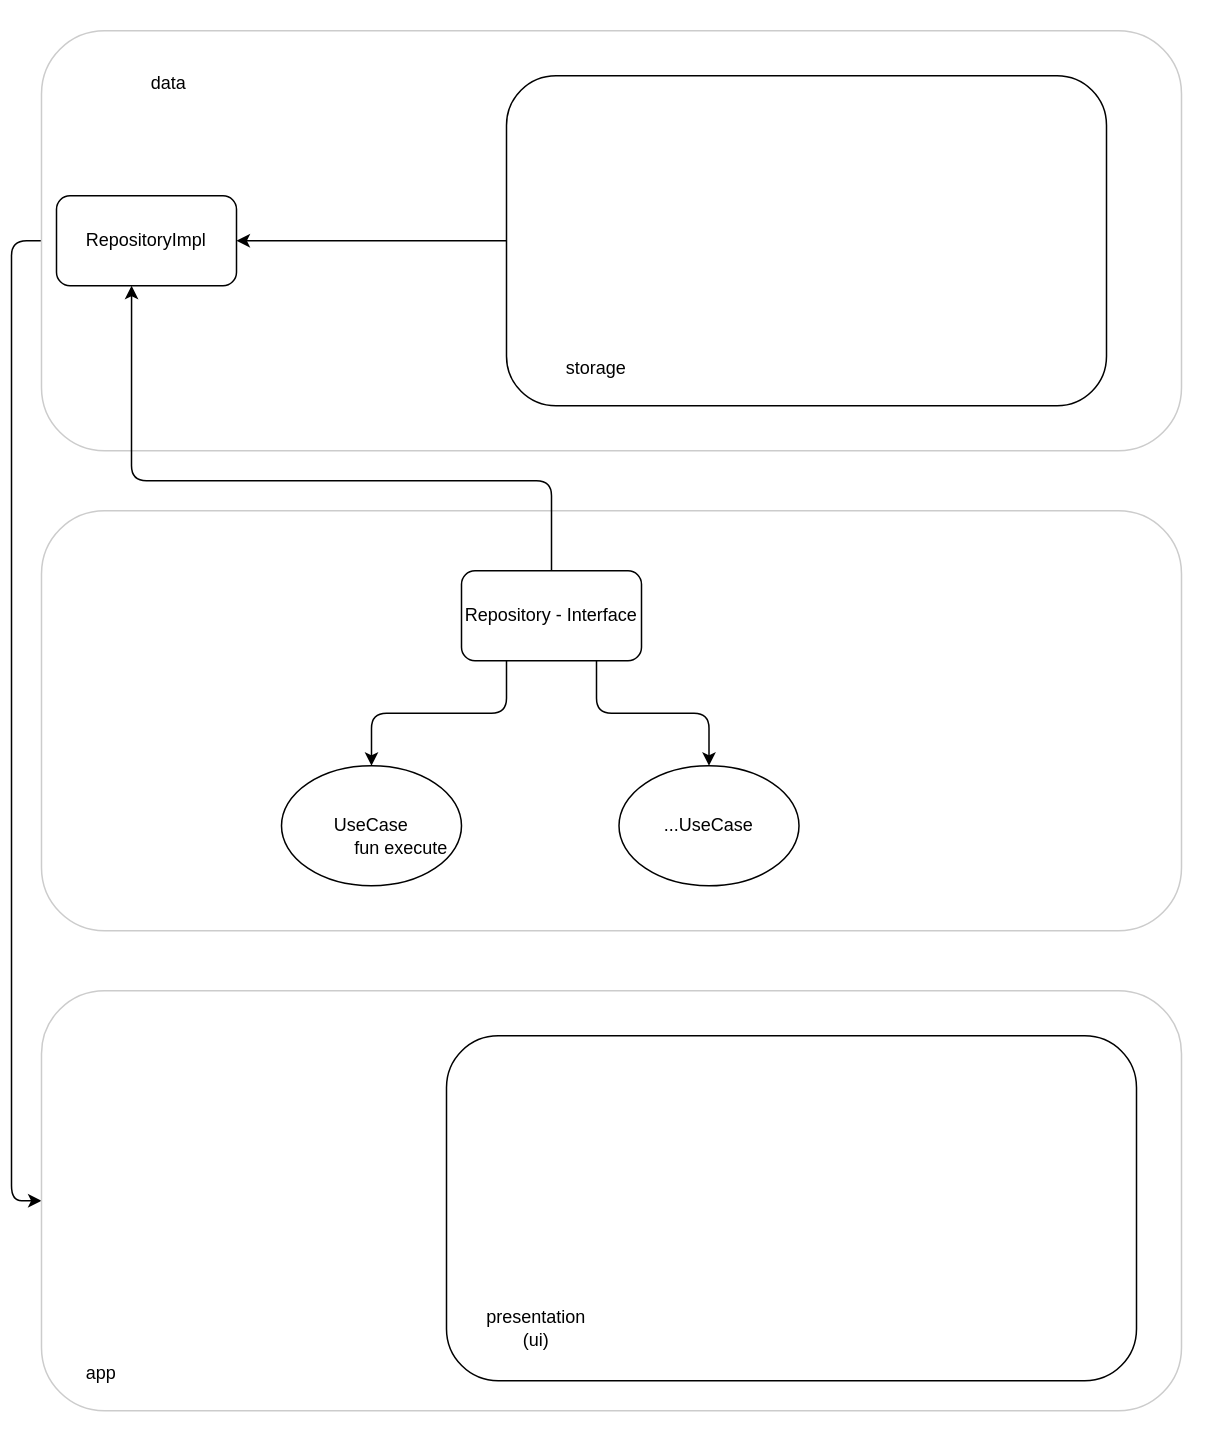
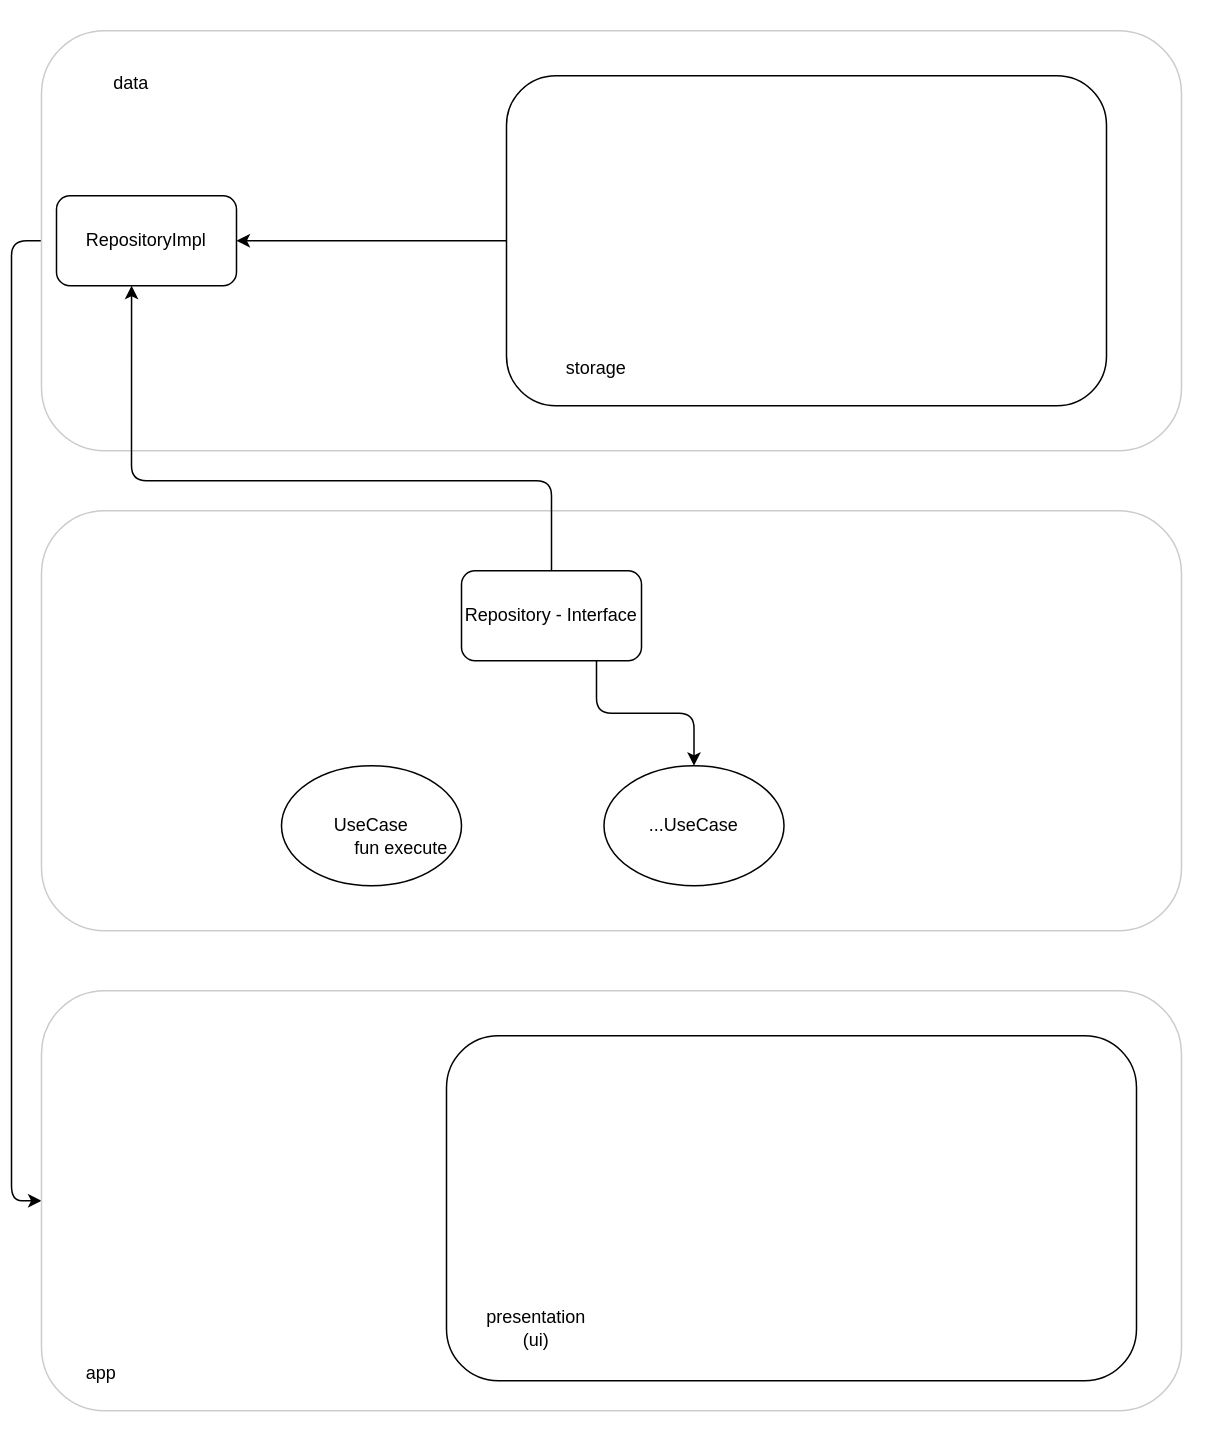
(169, 83) -> (131, 83)
(444, 713) -> none
(709, 826) -> (694, 826)
